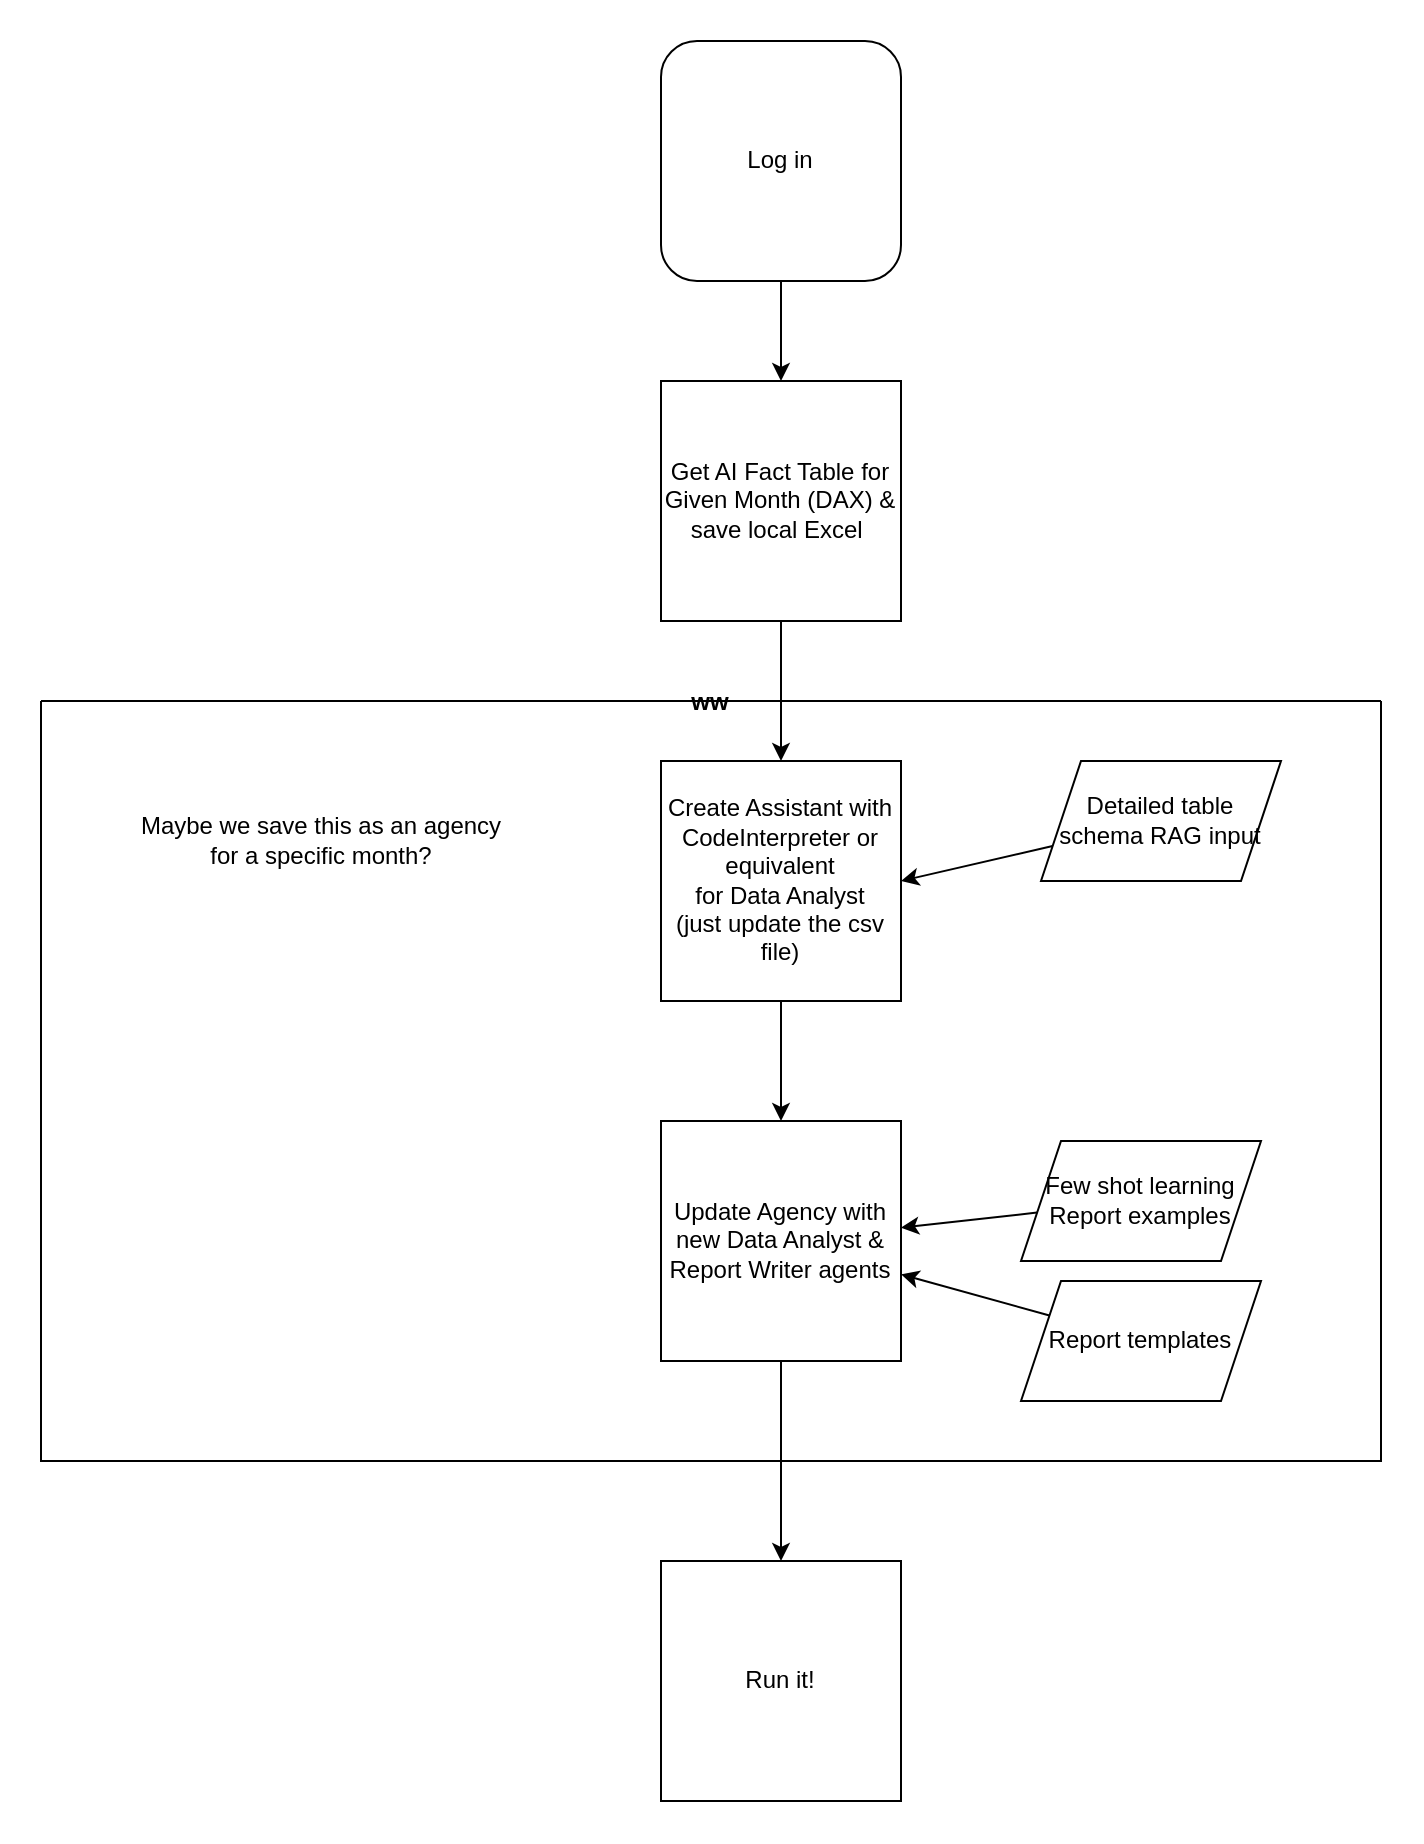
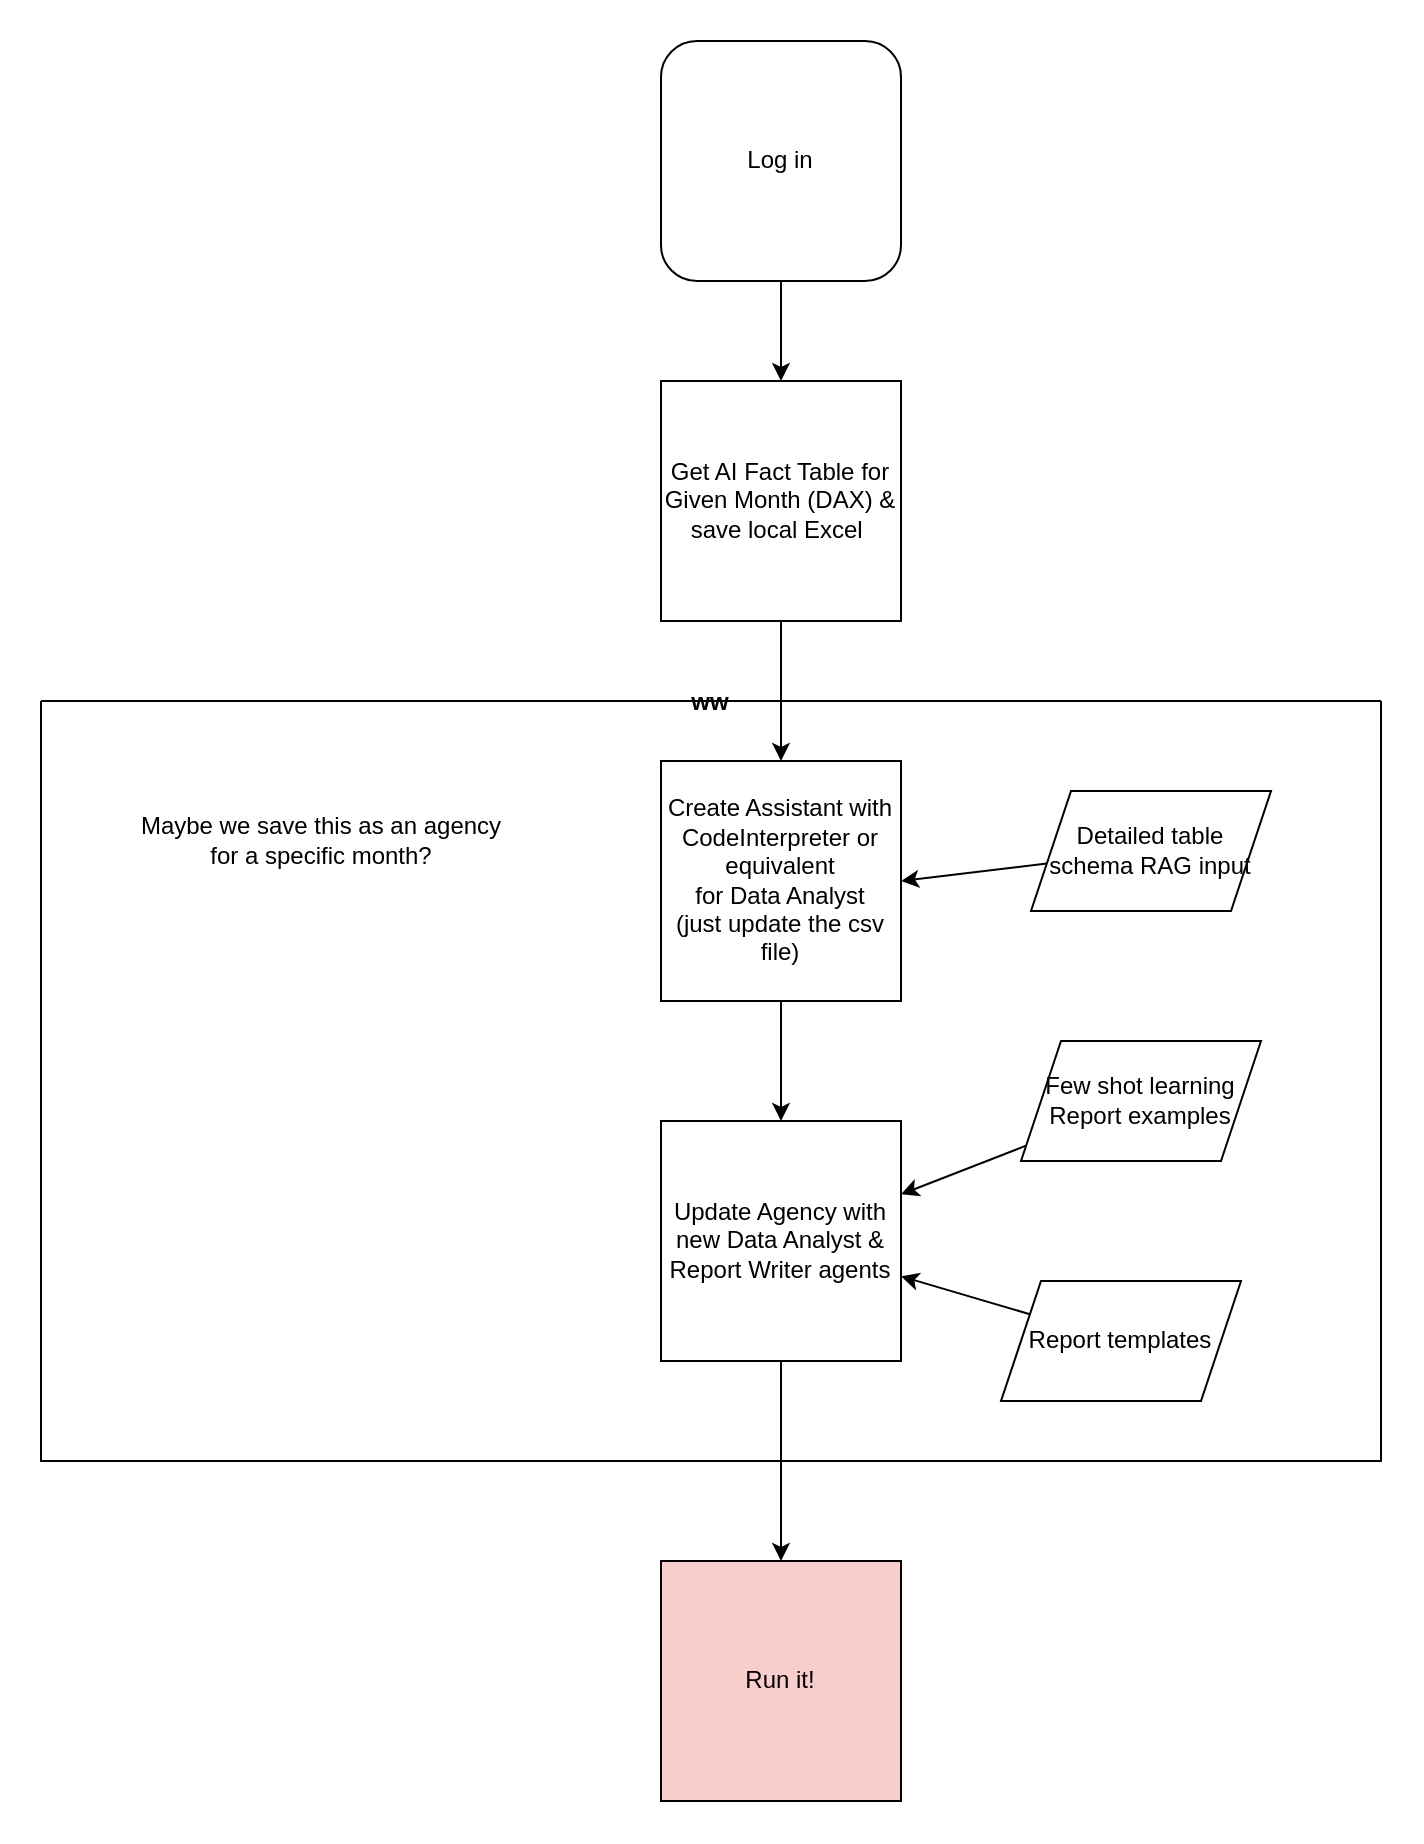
(1161, 821) -> (1151, 851)
(1141, 1201) -> (1141, 1101)
(1141, 1341) -> (1121, 1341)
(781, 1681) -> (781, 1681)
